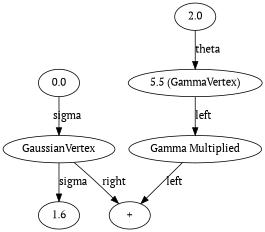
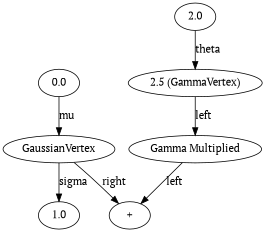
(195, 83) -> (195, 83)
(67, 116) -> (67, 116)
(59, 215) -> (59, 215)
